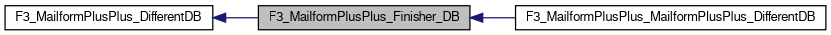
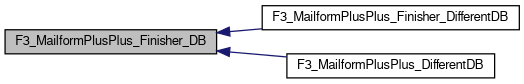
(242, 18) -> (258, 54)
(671, 18) -> (391, 18)
